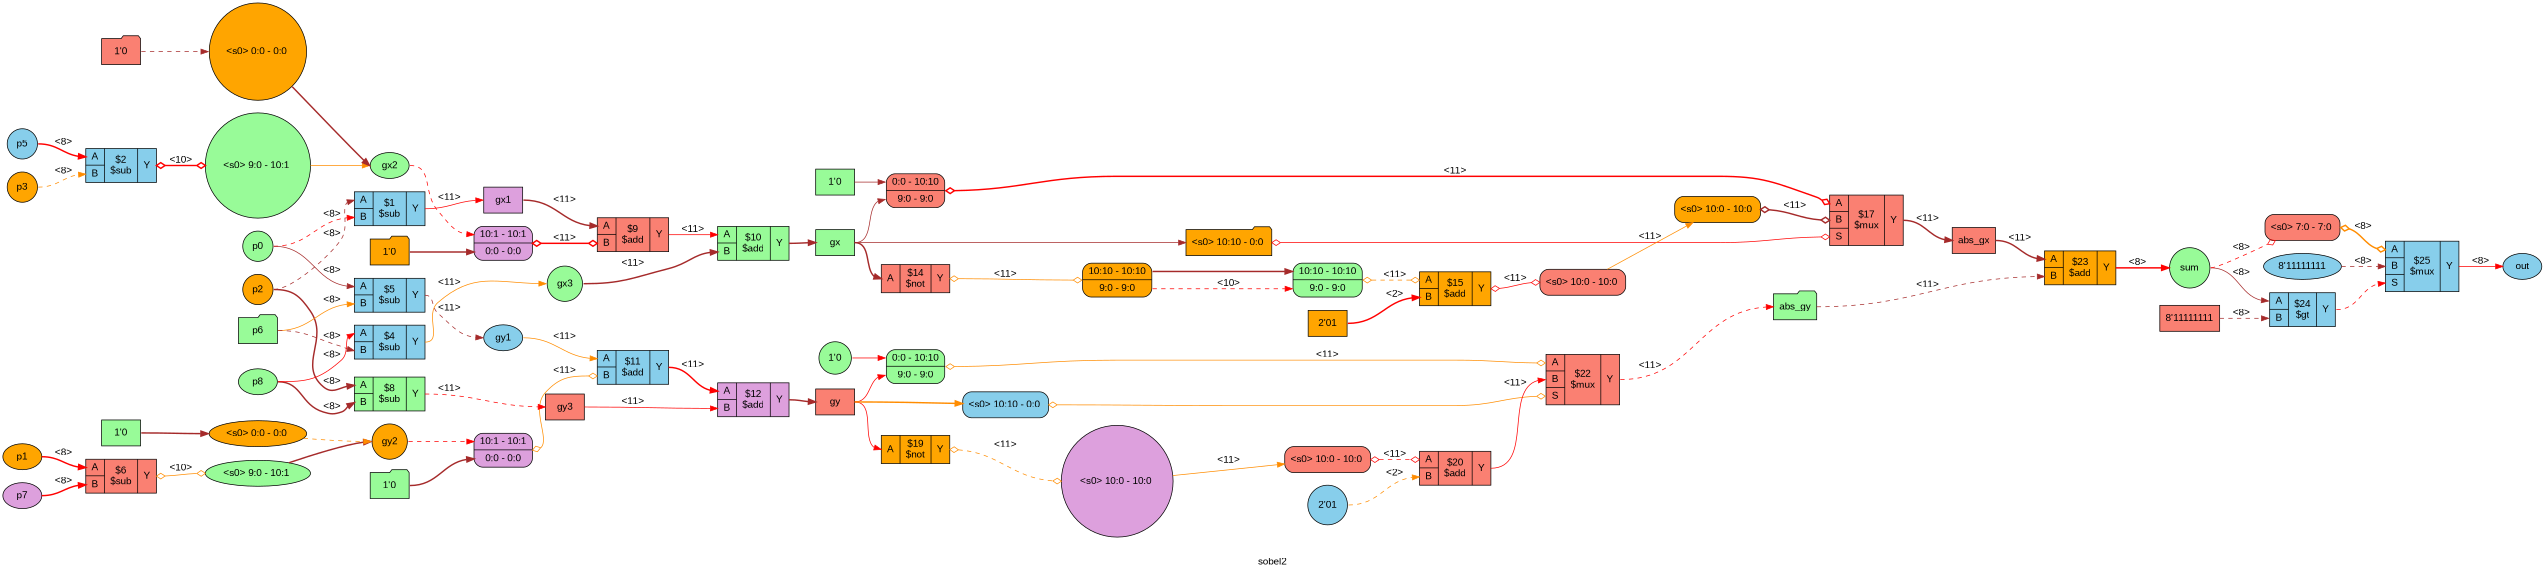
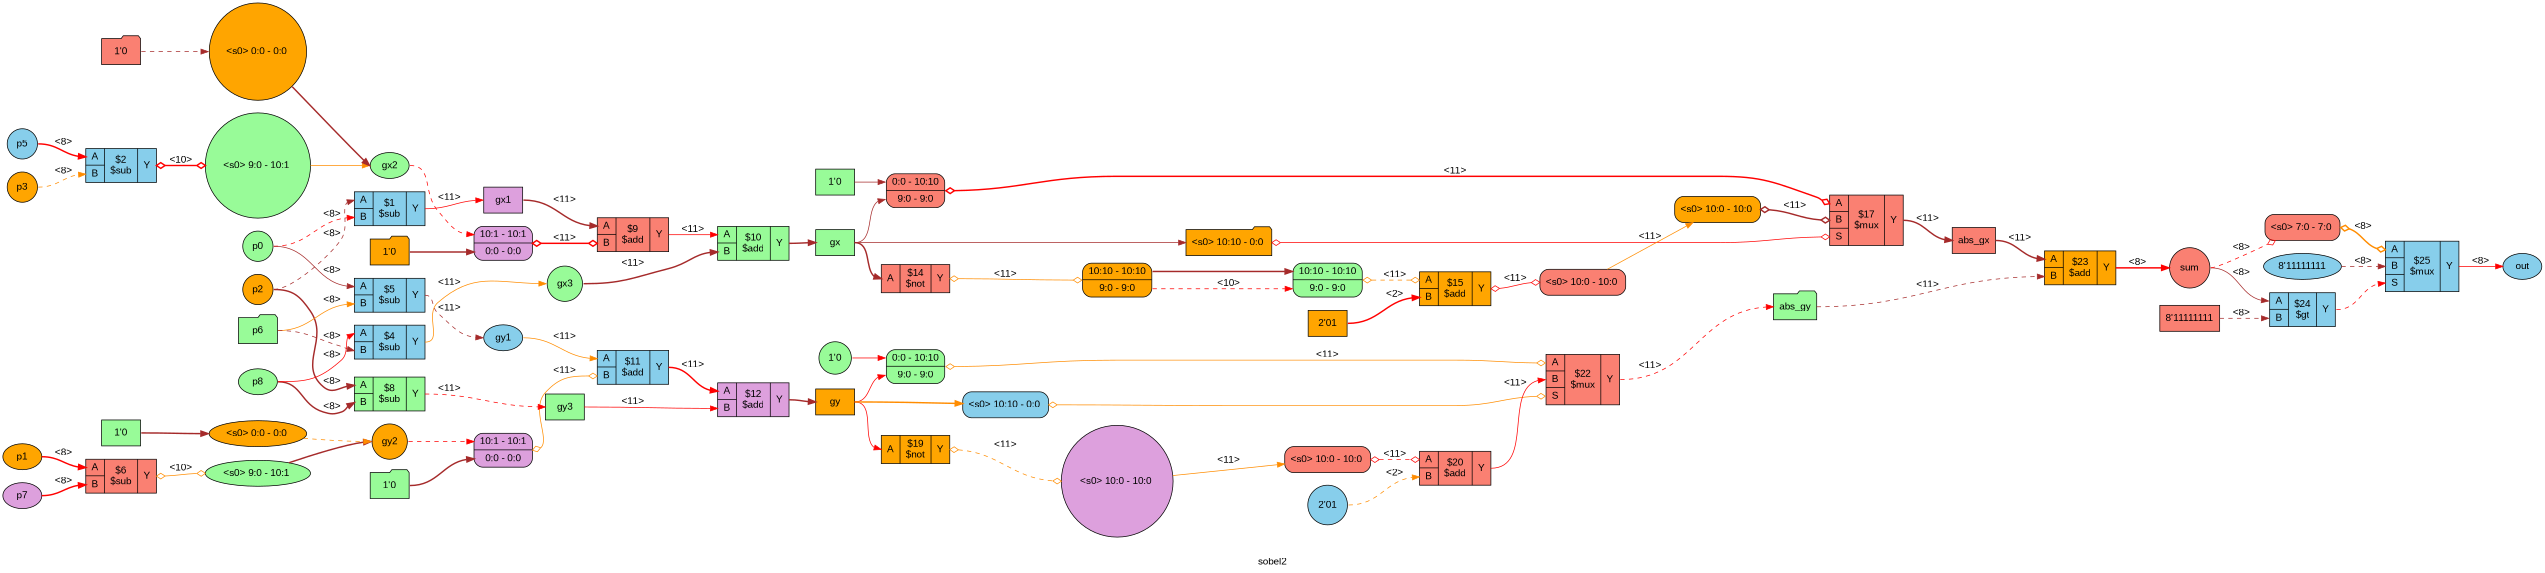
(2190, 268) -> (2190, 268)
(835, 402) -> (835, 402)
(565, 407) -> (565, 407)
